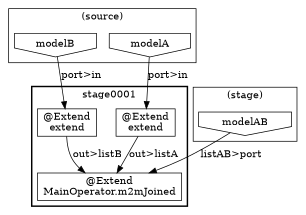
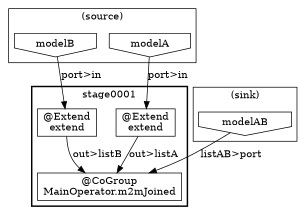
(245, 96) -> (245, 96)
(110, 187) -> (110, 187)
